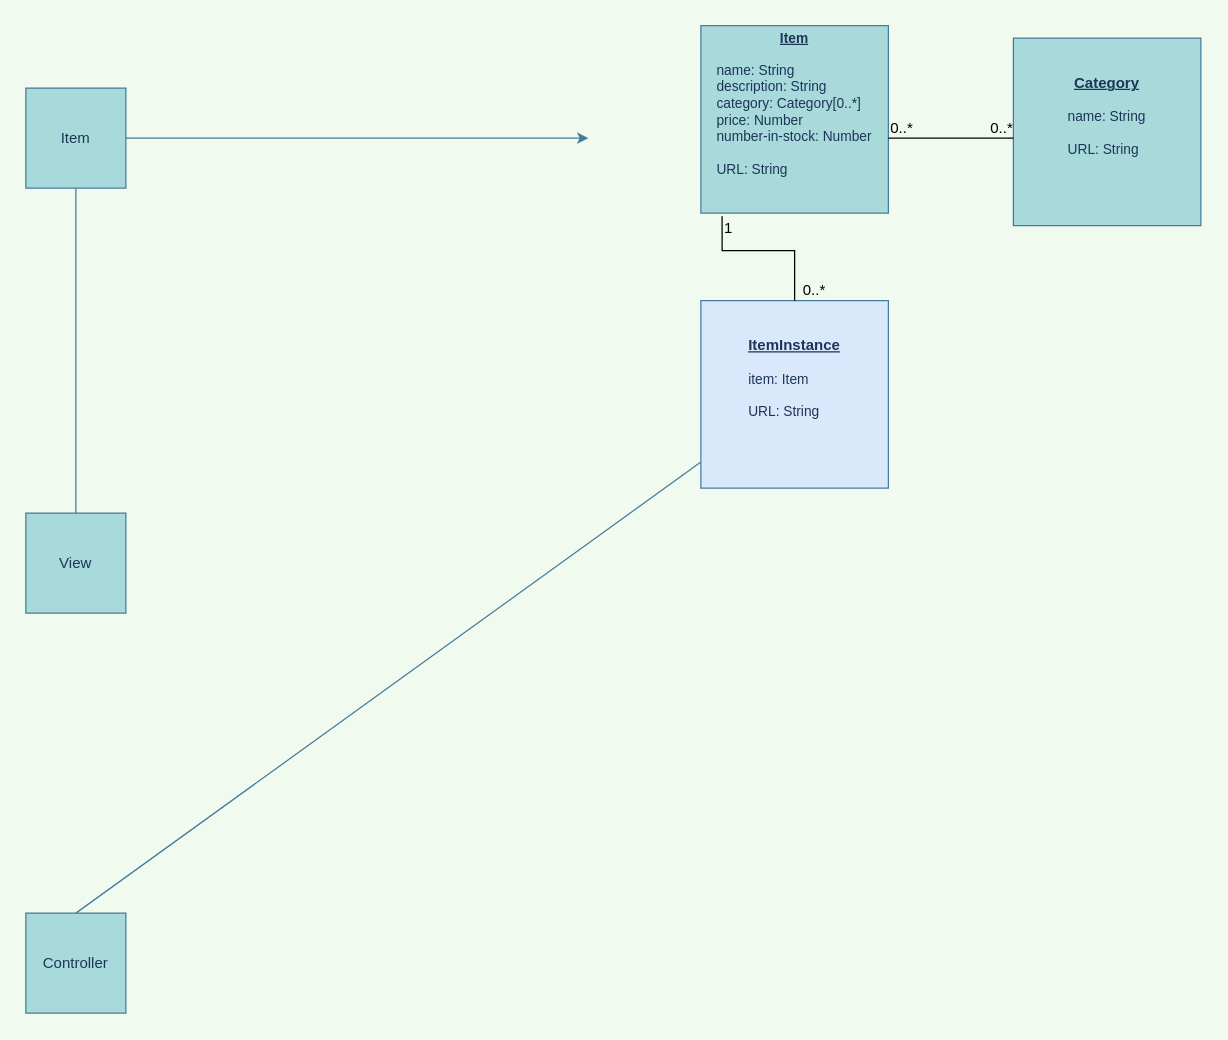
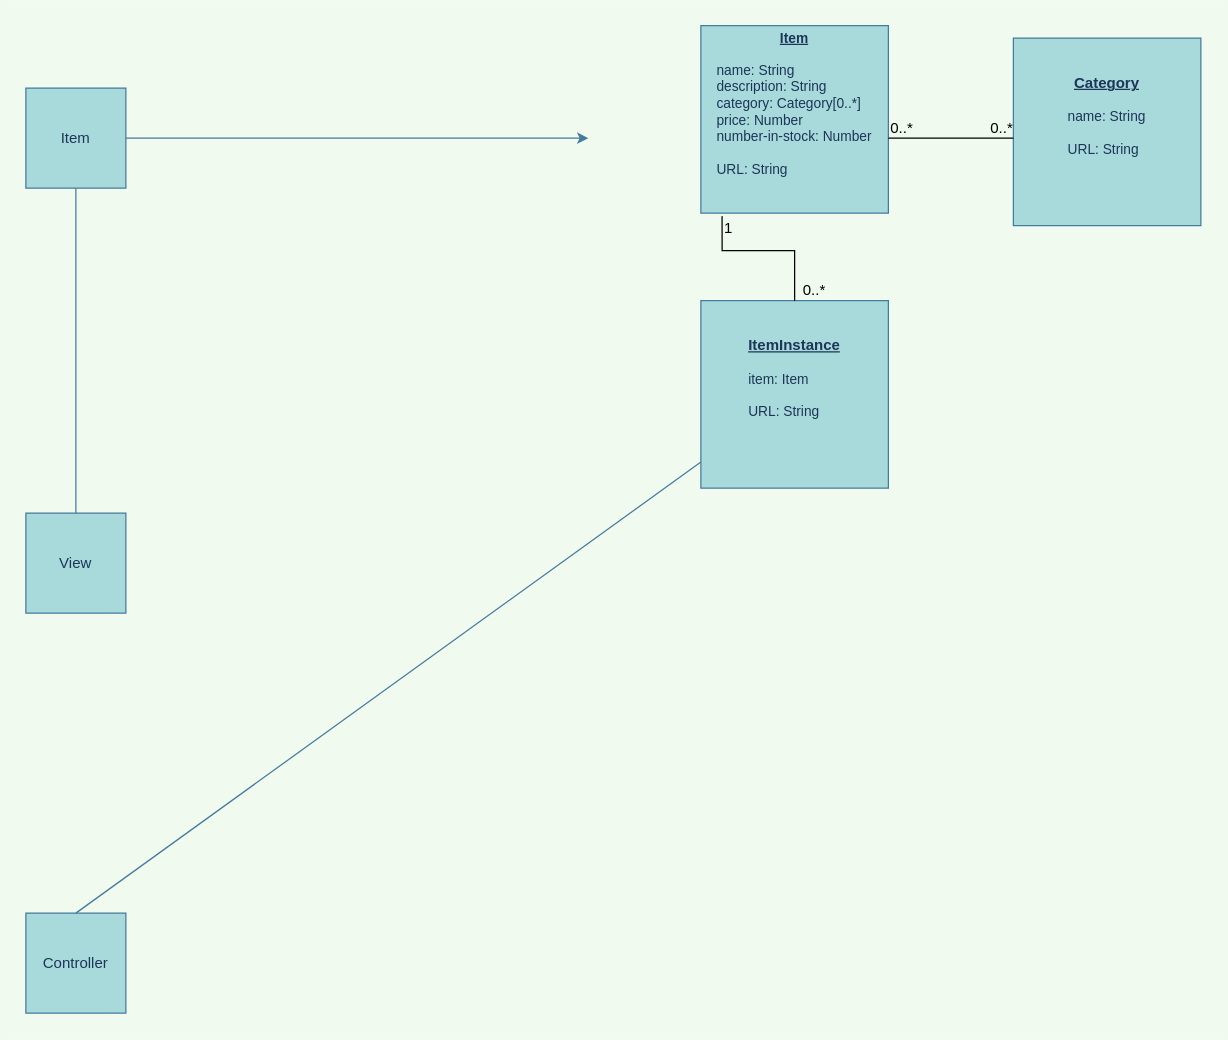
(794, 394) -> (794, 394)
